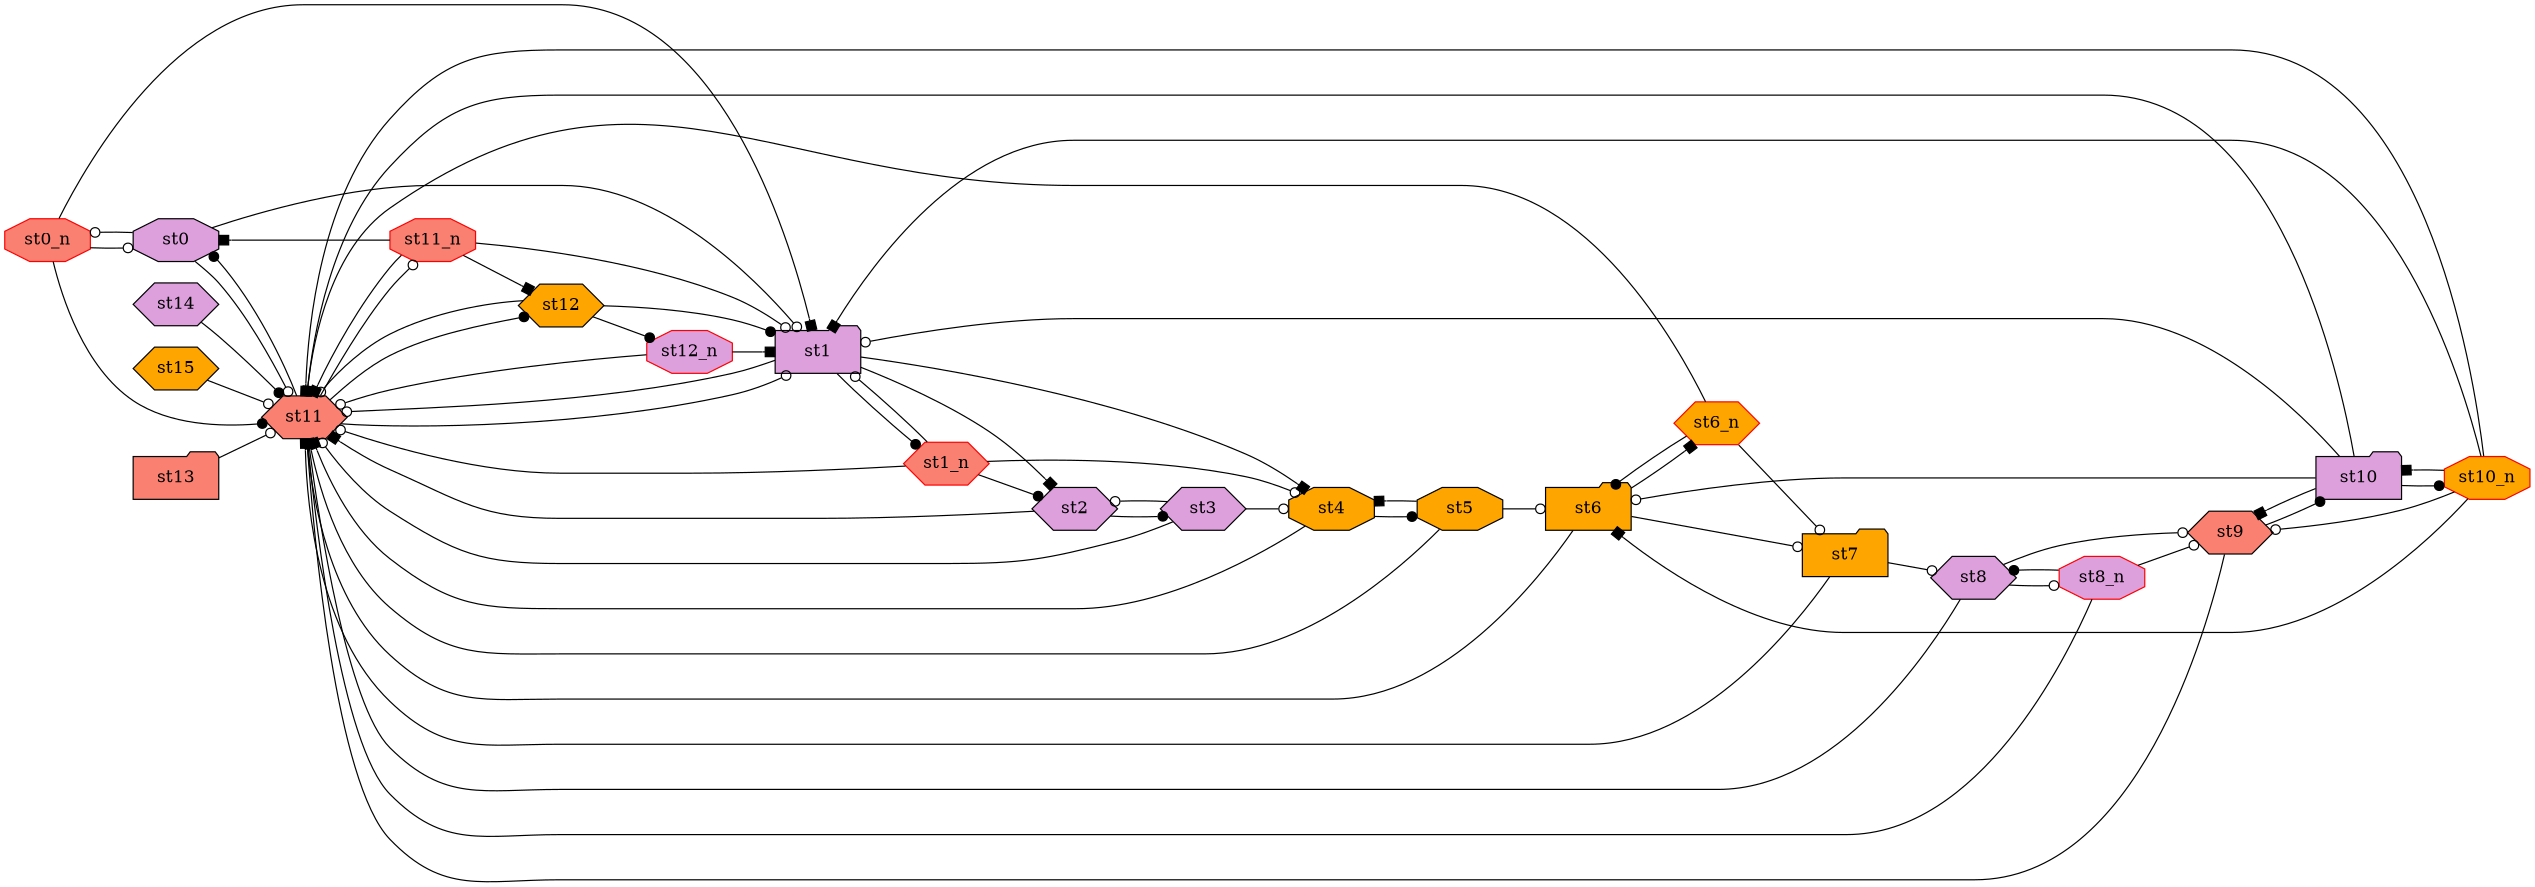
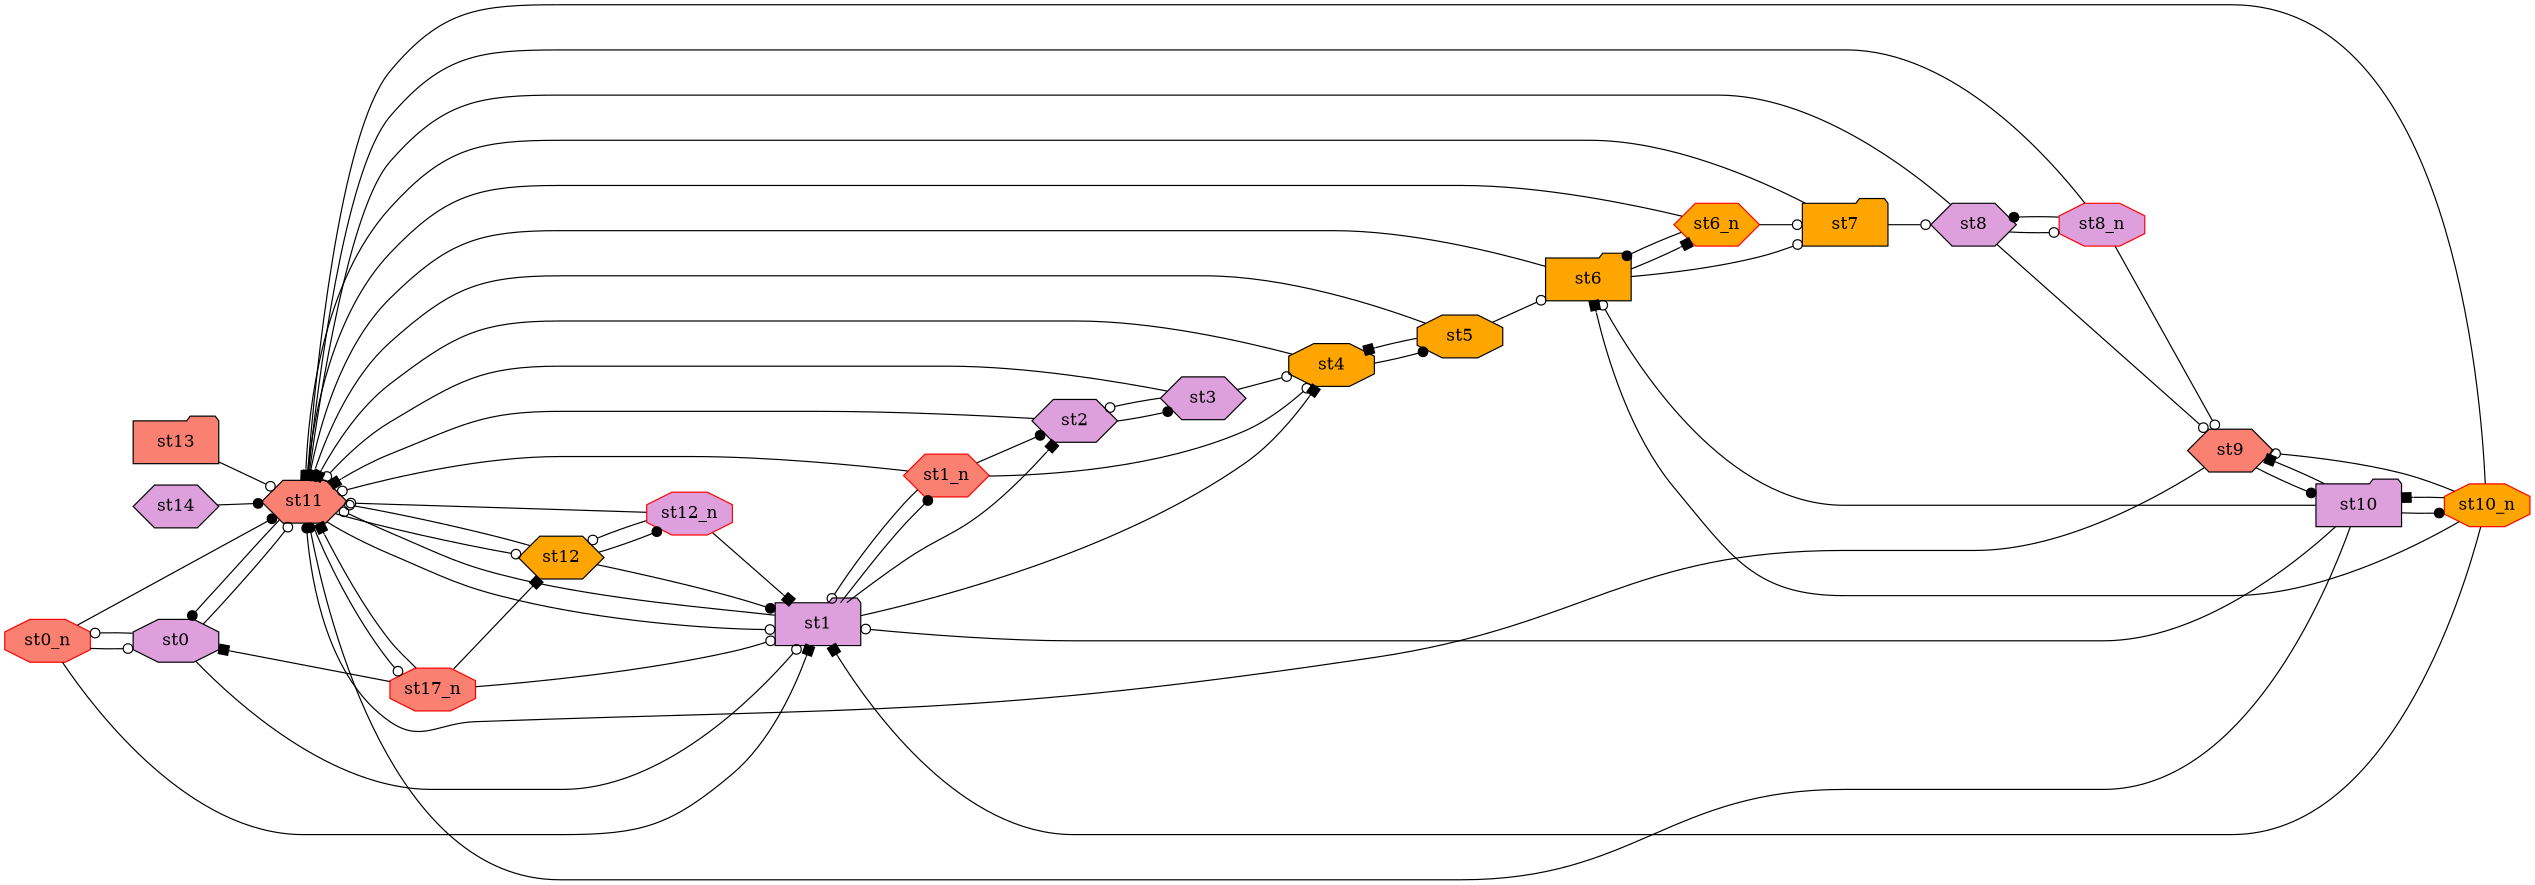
(433, 240) -> (433, 690)
(418, 344) -> (423, 535)
(176, 369) -> none
none -> (622, 529)
